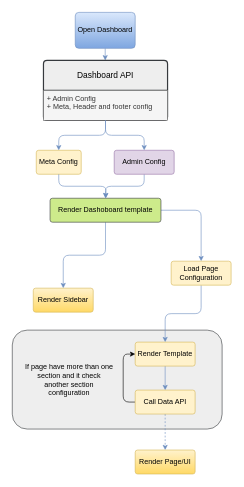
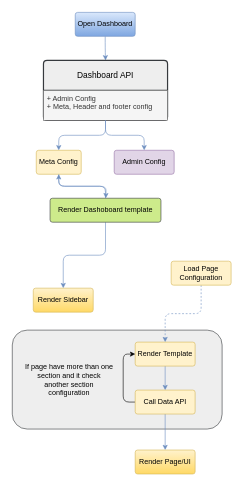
(105, 30) -> (105, 24)
(131, 186) -> none
(196, 210) -> (106, 197)
(185, 314) -> (185, 314)
(165, 430) -> (165, 430)
